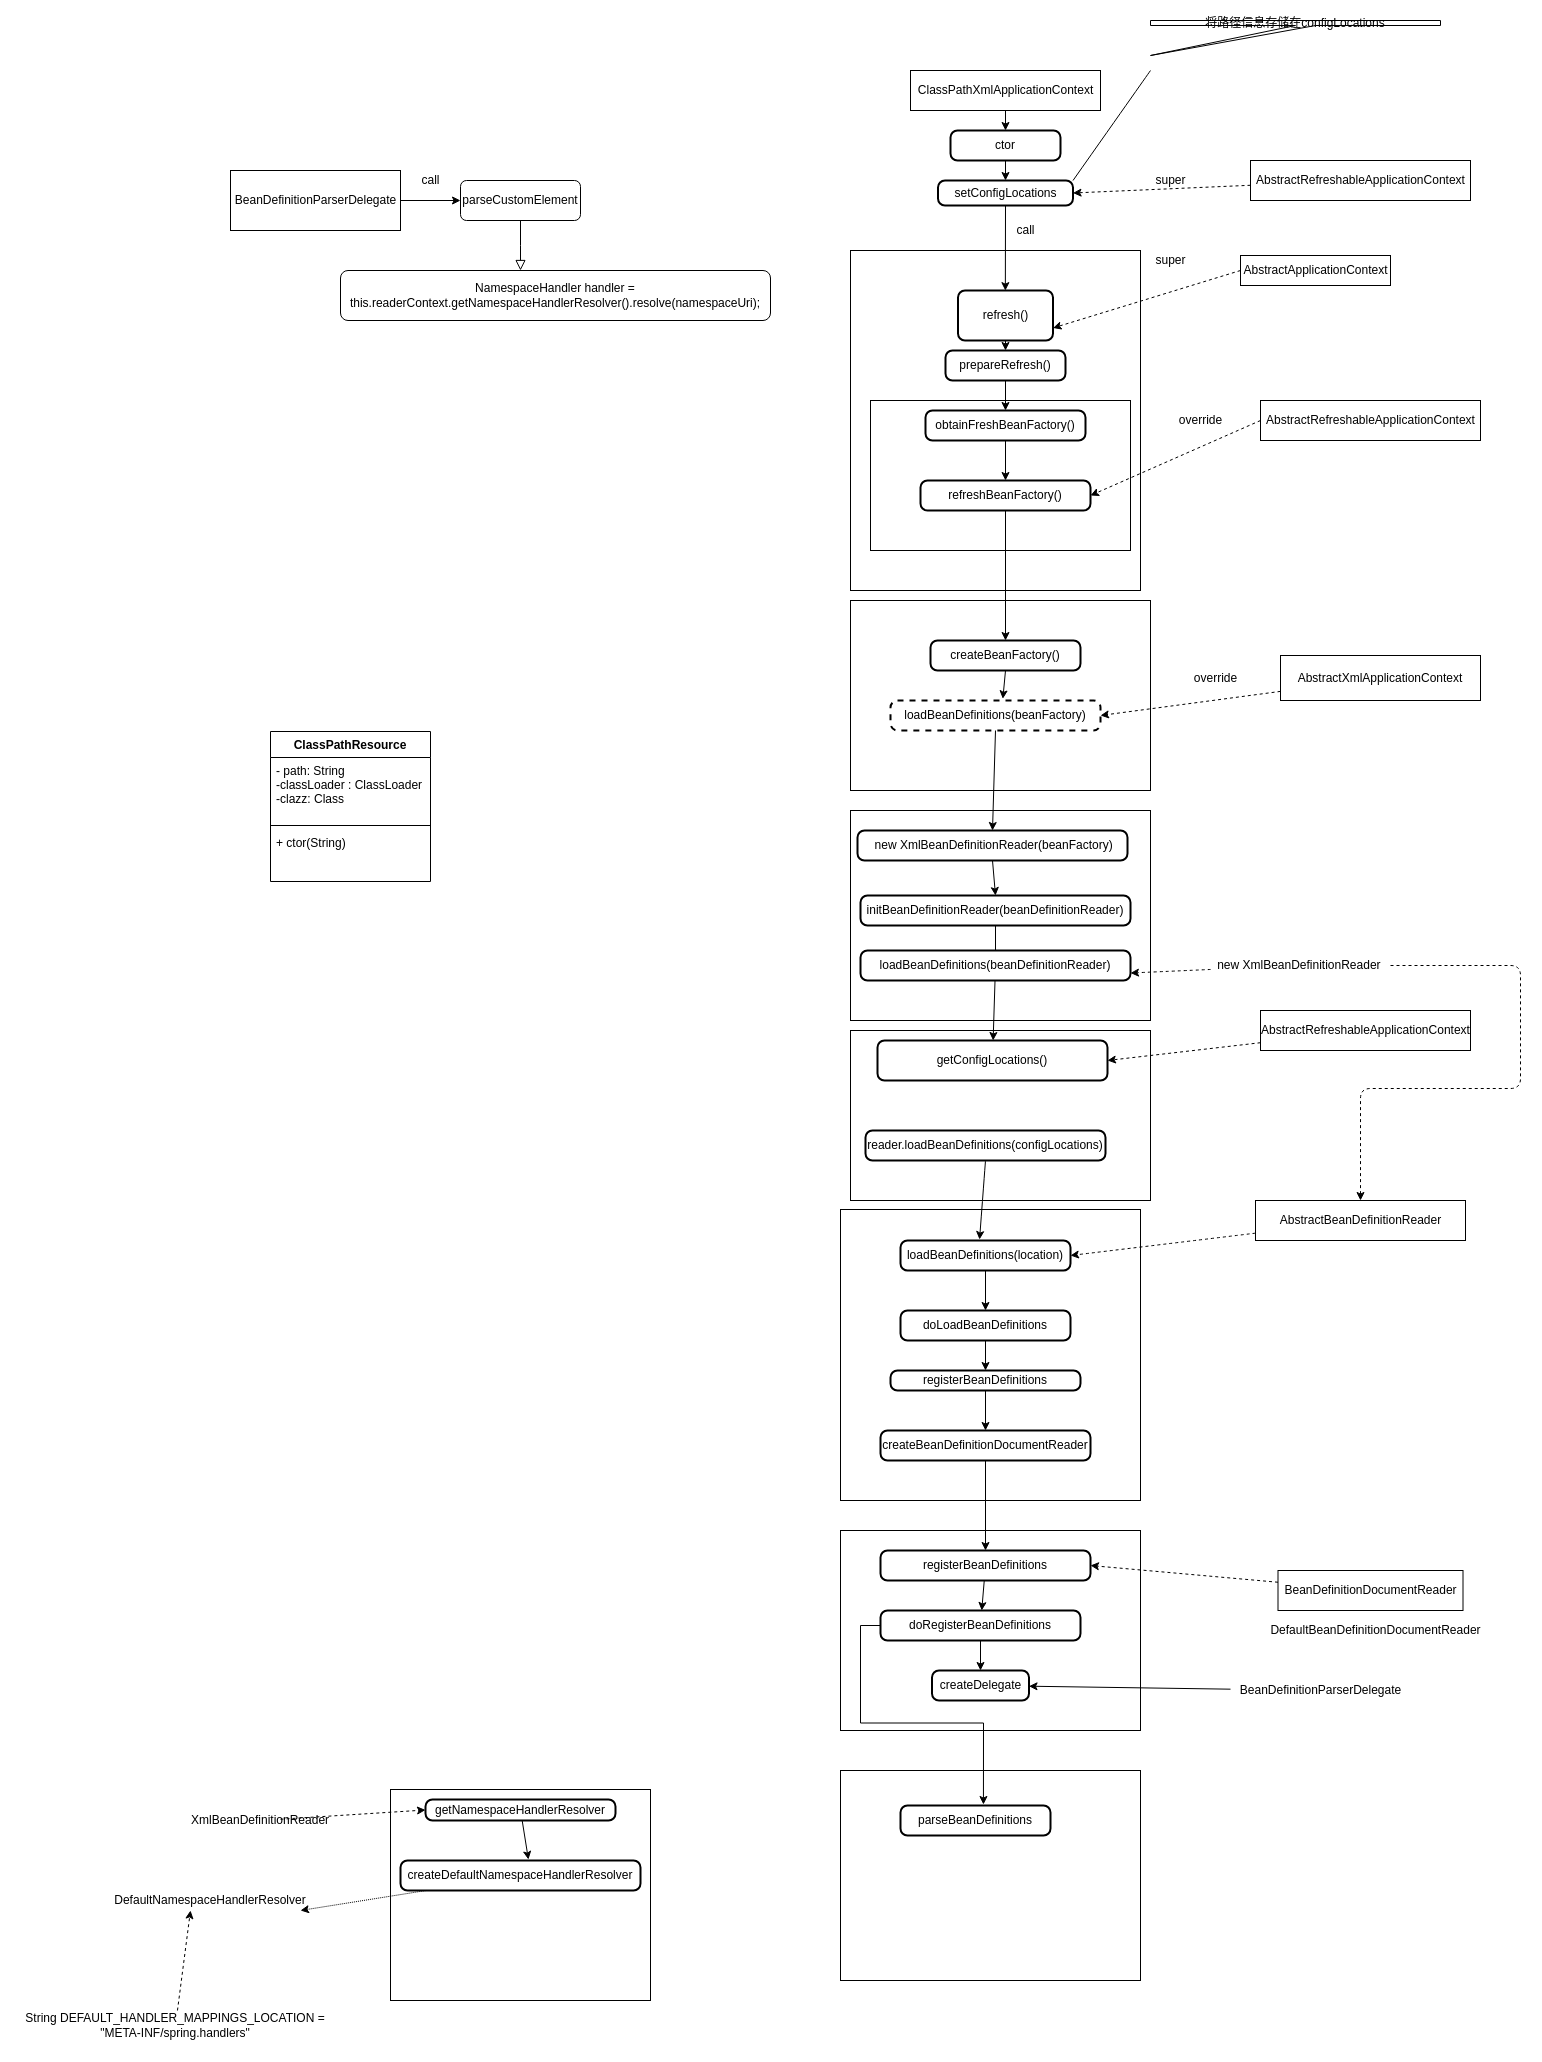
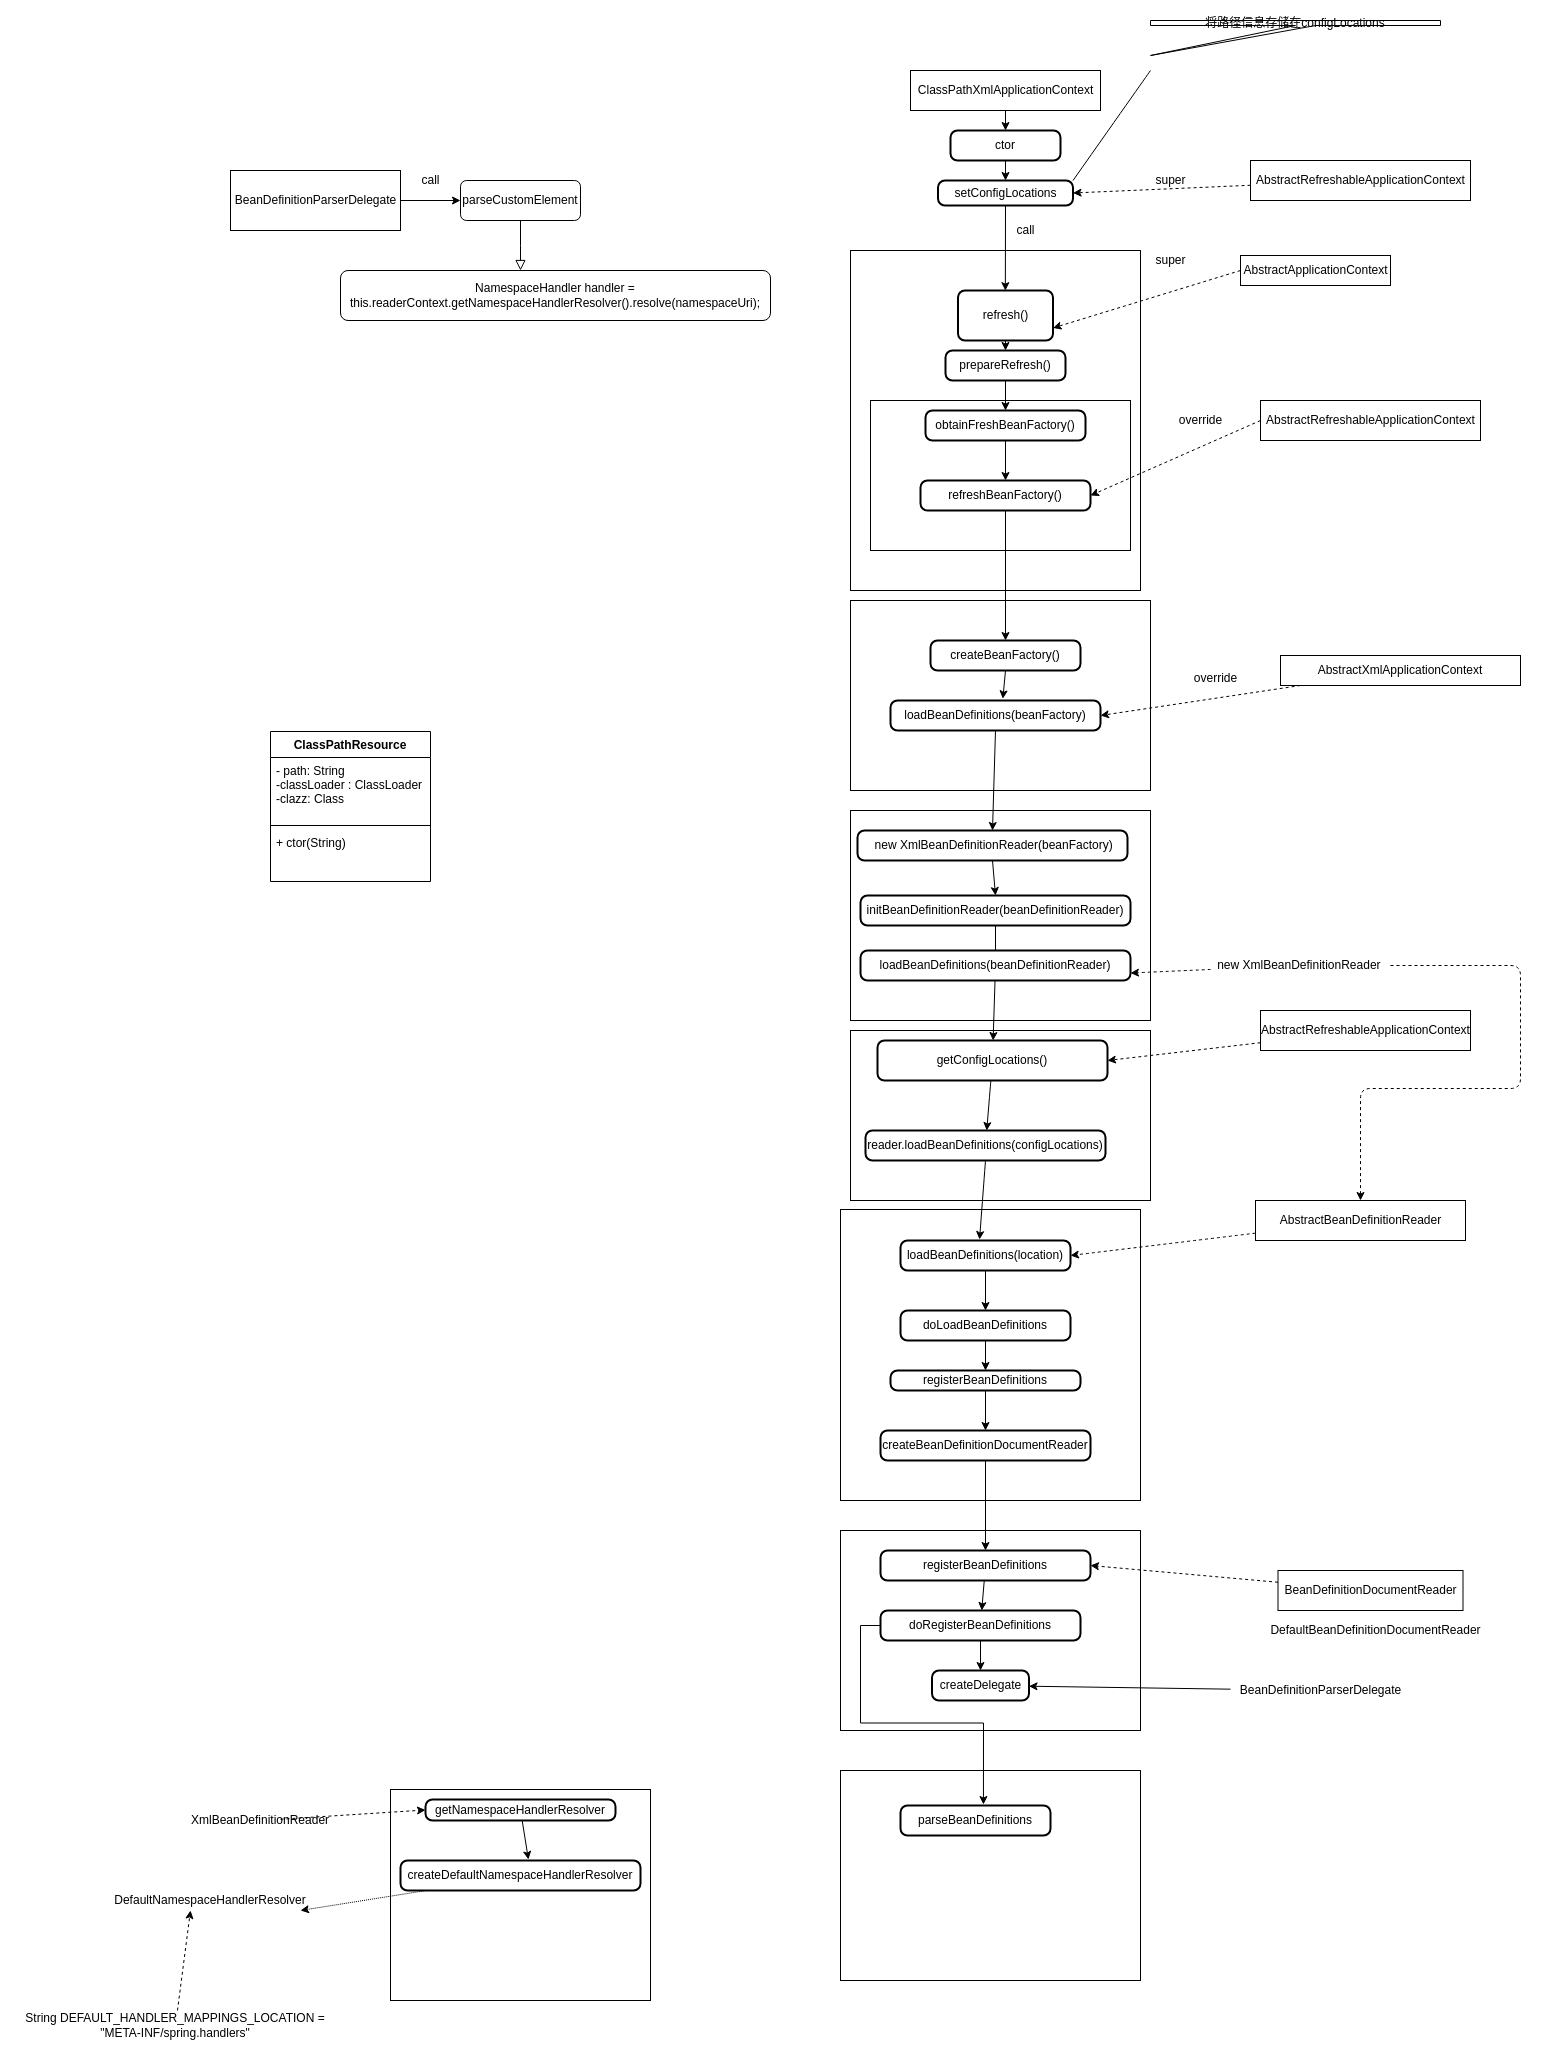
(1381, 678) -> (1401, 671)
(996, 716) -> (996, 716)
none -> (989, 1103)
